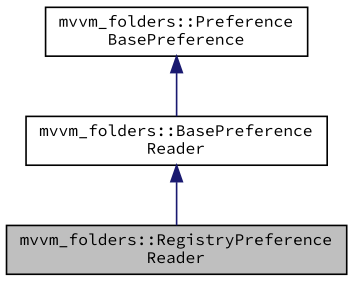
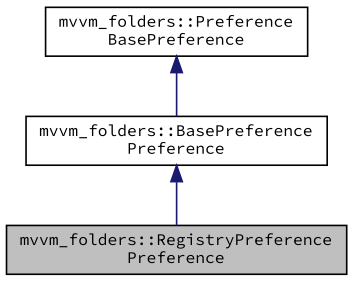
(177, 141) -> (177, 141)
(177, 250) -> (177, 250)
